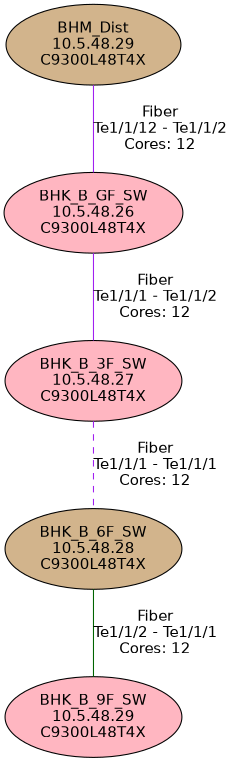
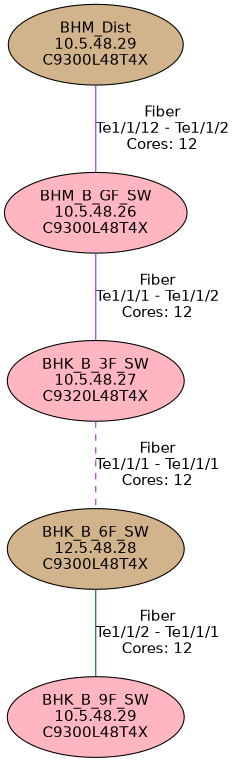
(93, 213) -> (96, 213)
(93, 381) -> (96, 381)
(93, 549) -> (96, 549)
